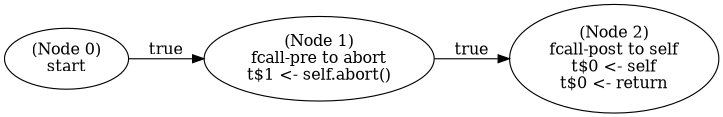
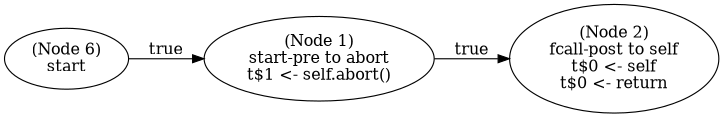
(67, 59) -> (67, 59)
(319, 59) -> (319, 59)
